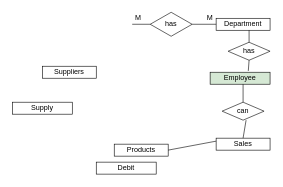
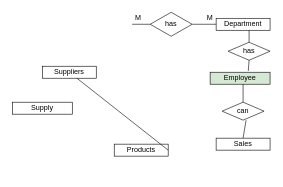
(192, 146) -> (123, 114)
(126, 168) -> none
